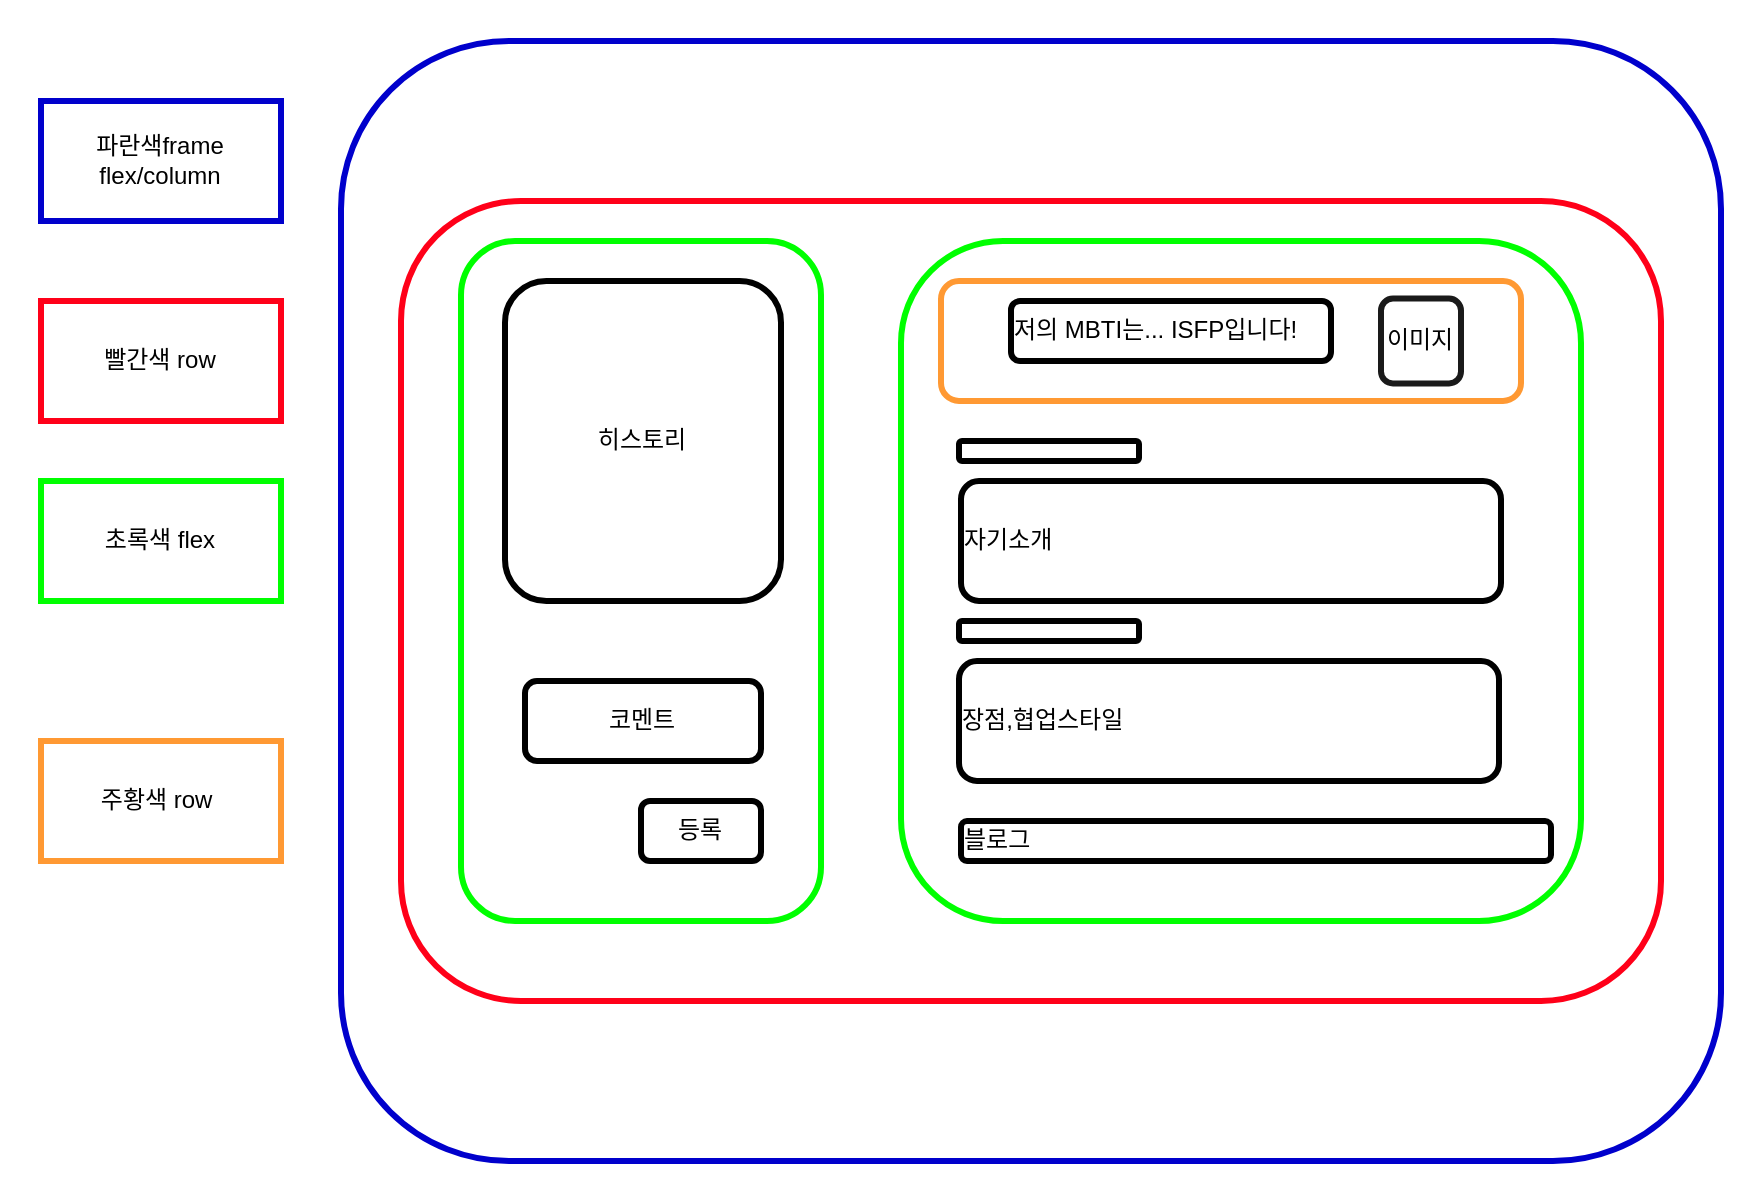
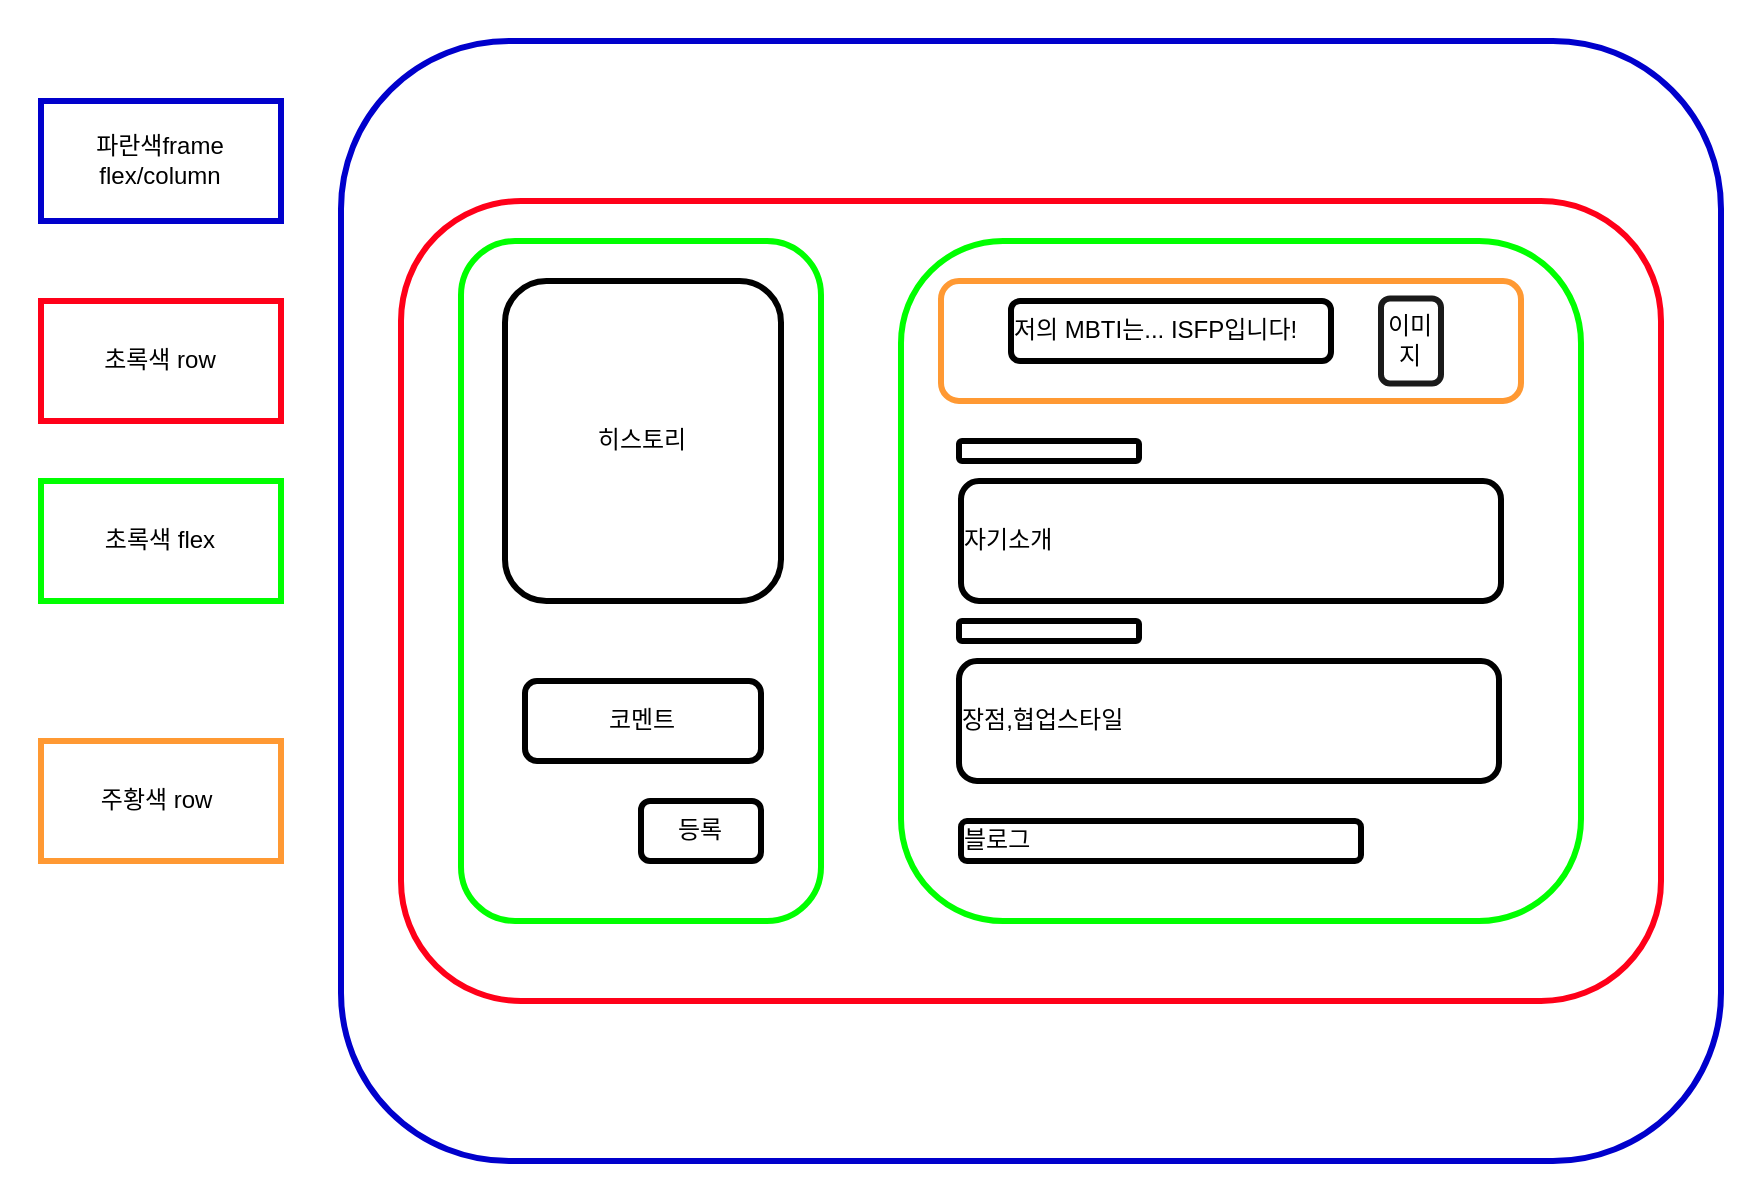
(1421, 341) -> (1411, 341)
(161, 361) -> (161, 361)
(1256, 841) -> (1161, 841)
